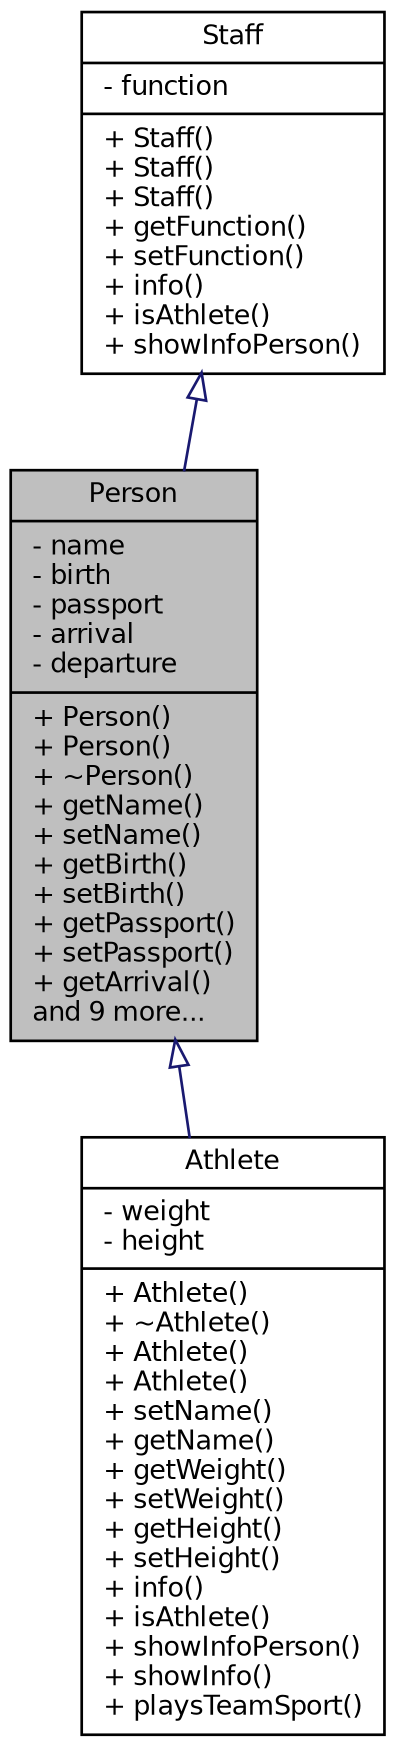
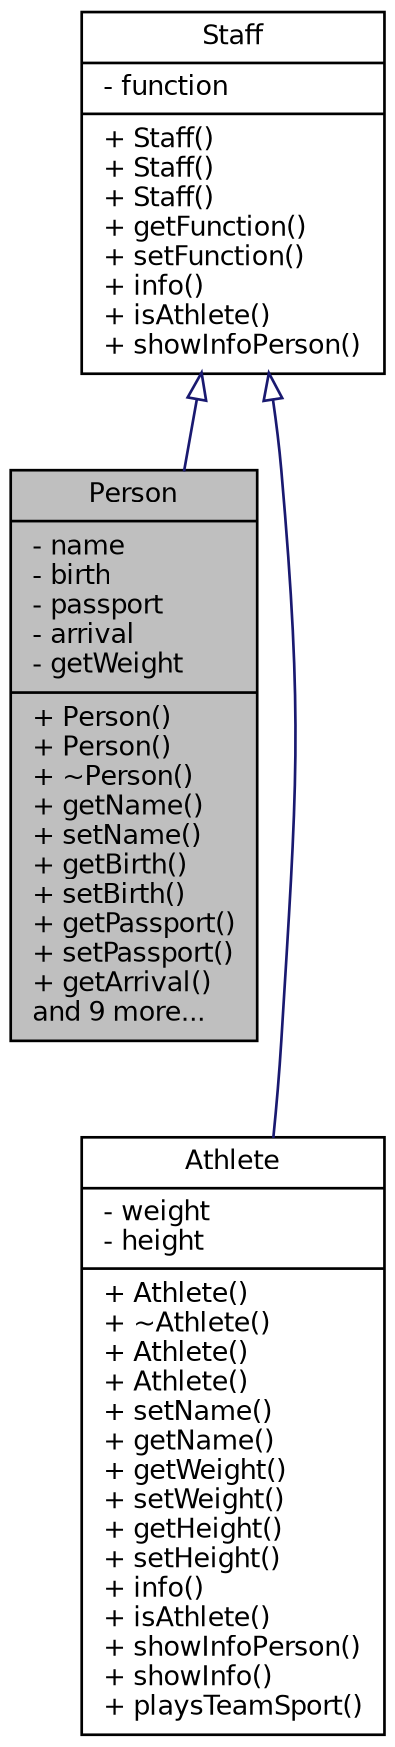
(106, 664) -> (109, 664)
(184, 1102) -> (295, 769)
